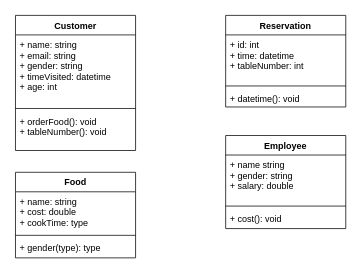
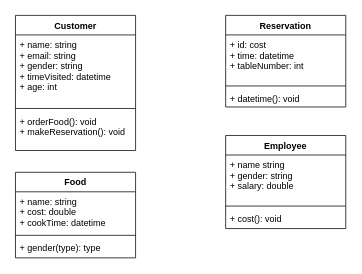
(246, 45) -> (250, 45)
(63, 122) -> (63, 122)
(50, 202) -> (50, 202)
